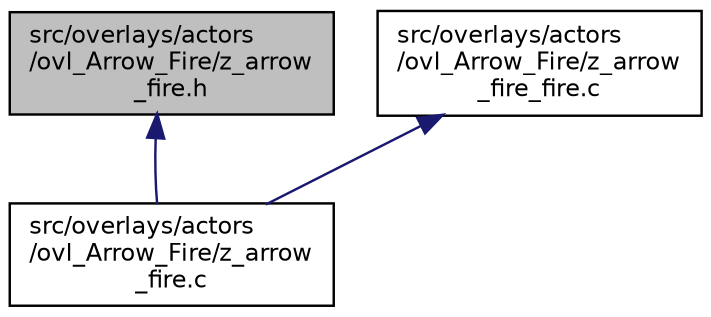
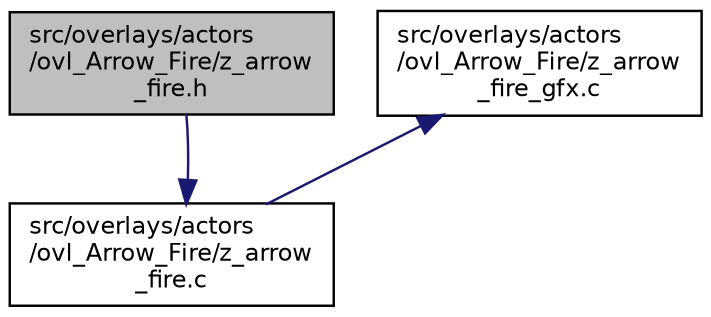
(540, 63) -> (540, 63)
(155, 171) -> (188, 147)
